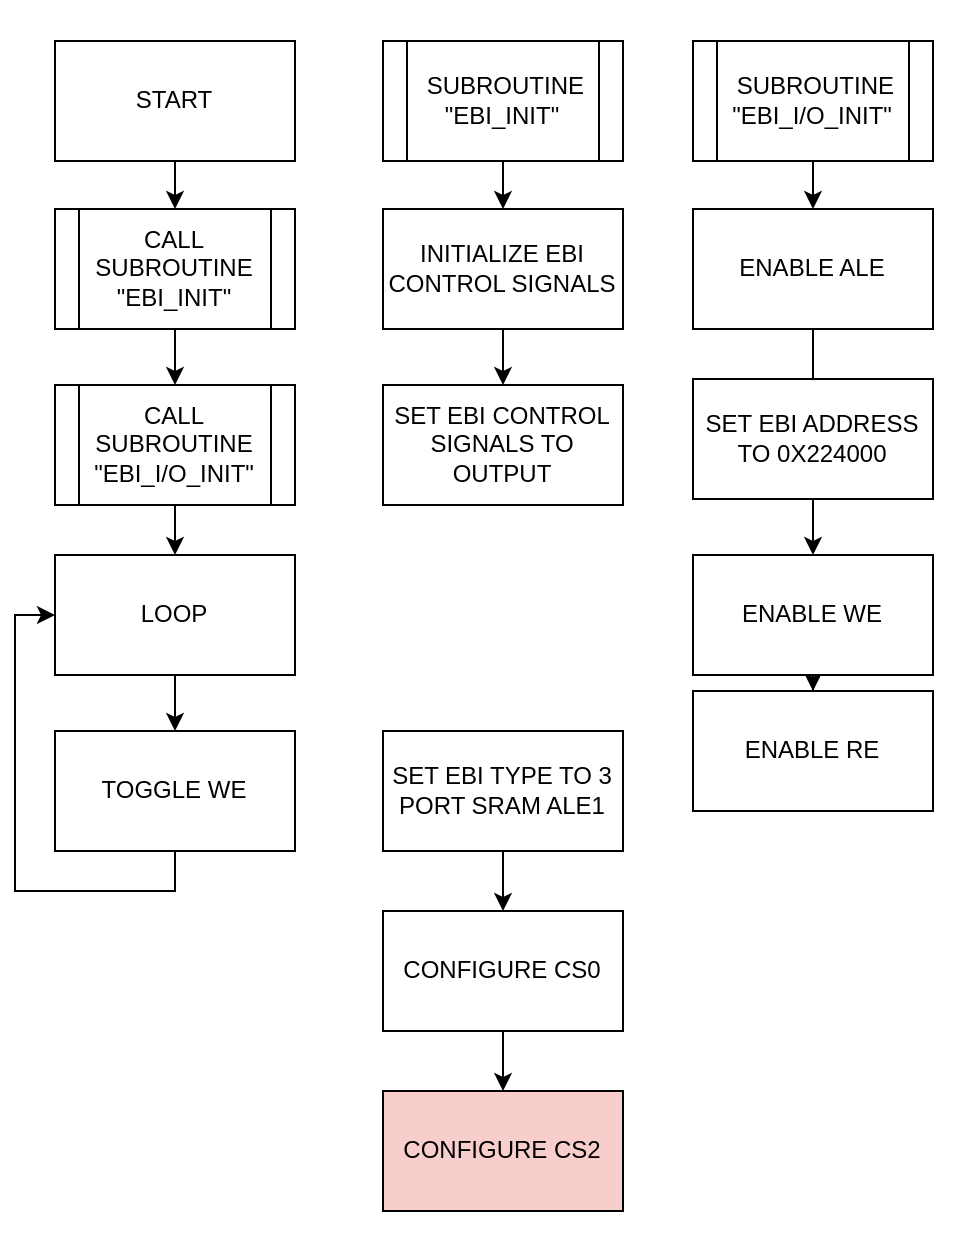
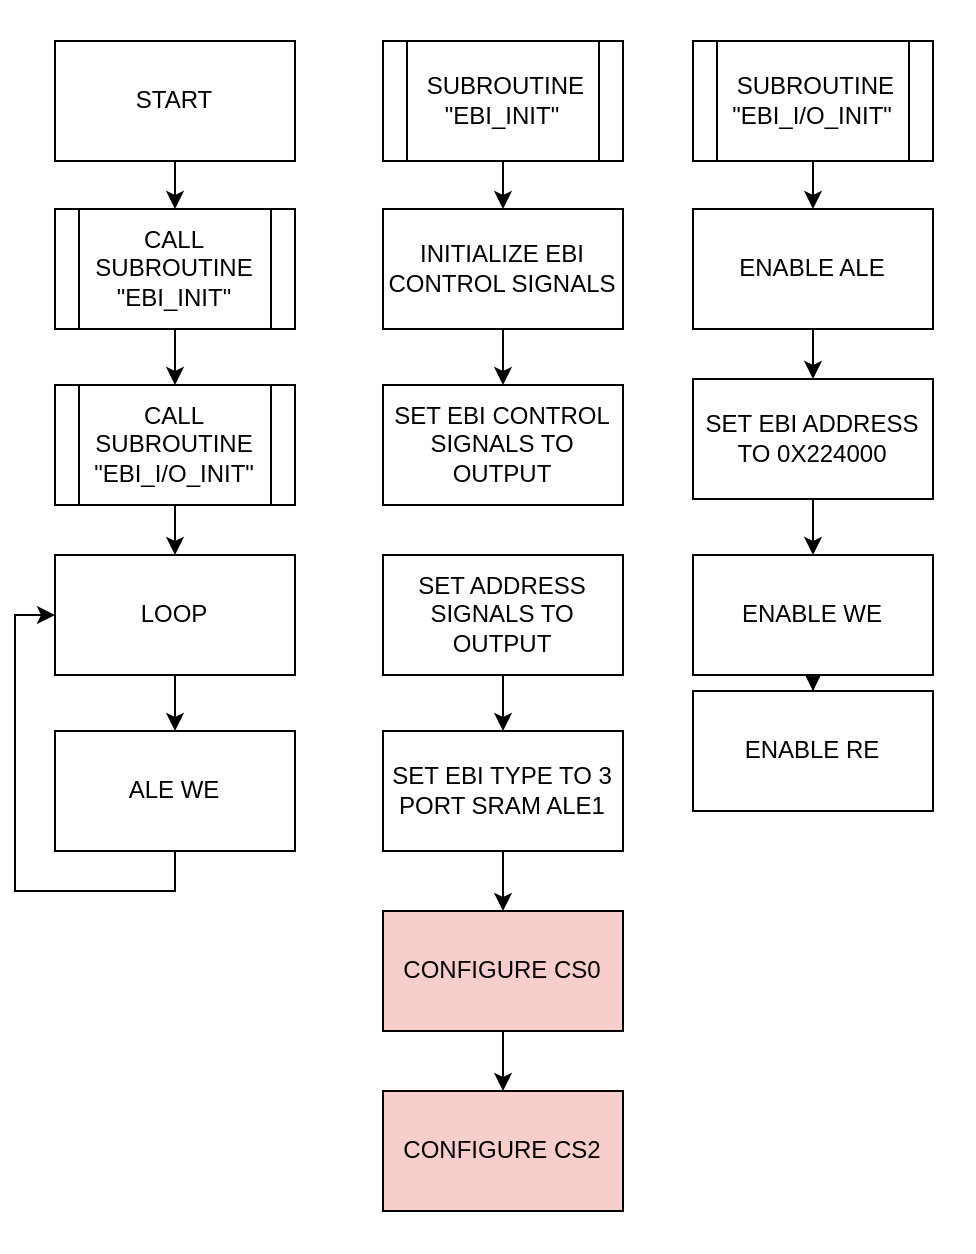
(813, 369) -> (813, 364)
none -> (503, 615)
none -> (503, 710)
(175, 791) -> (175, 791)
(503, 971) -> (503, 971)
